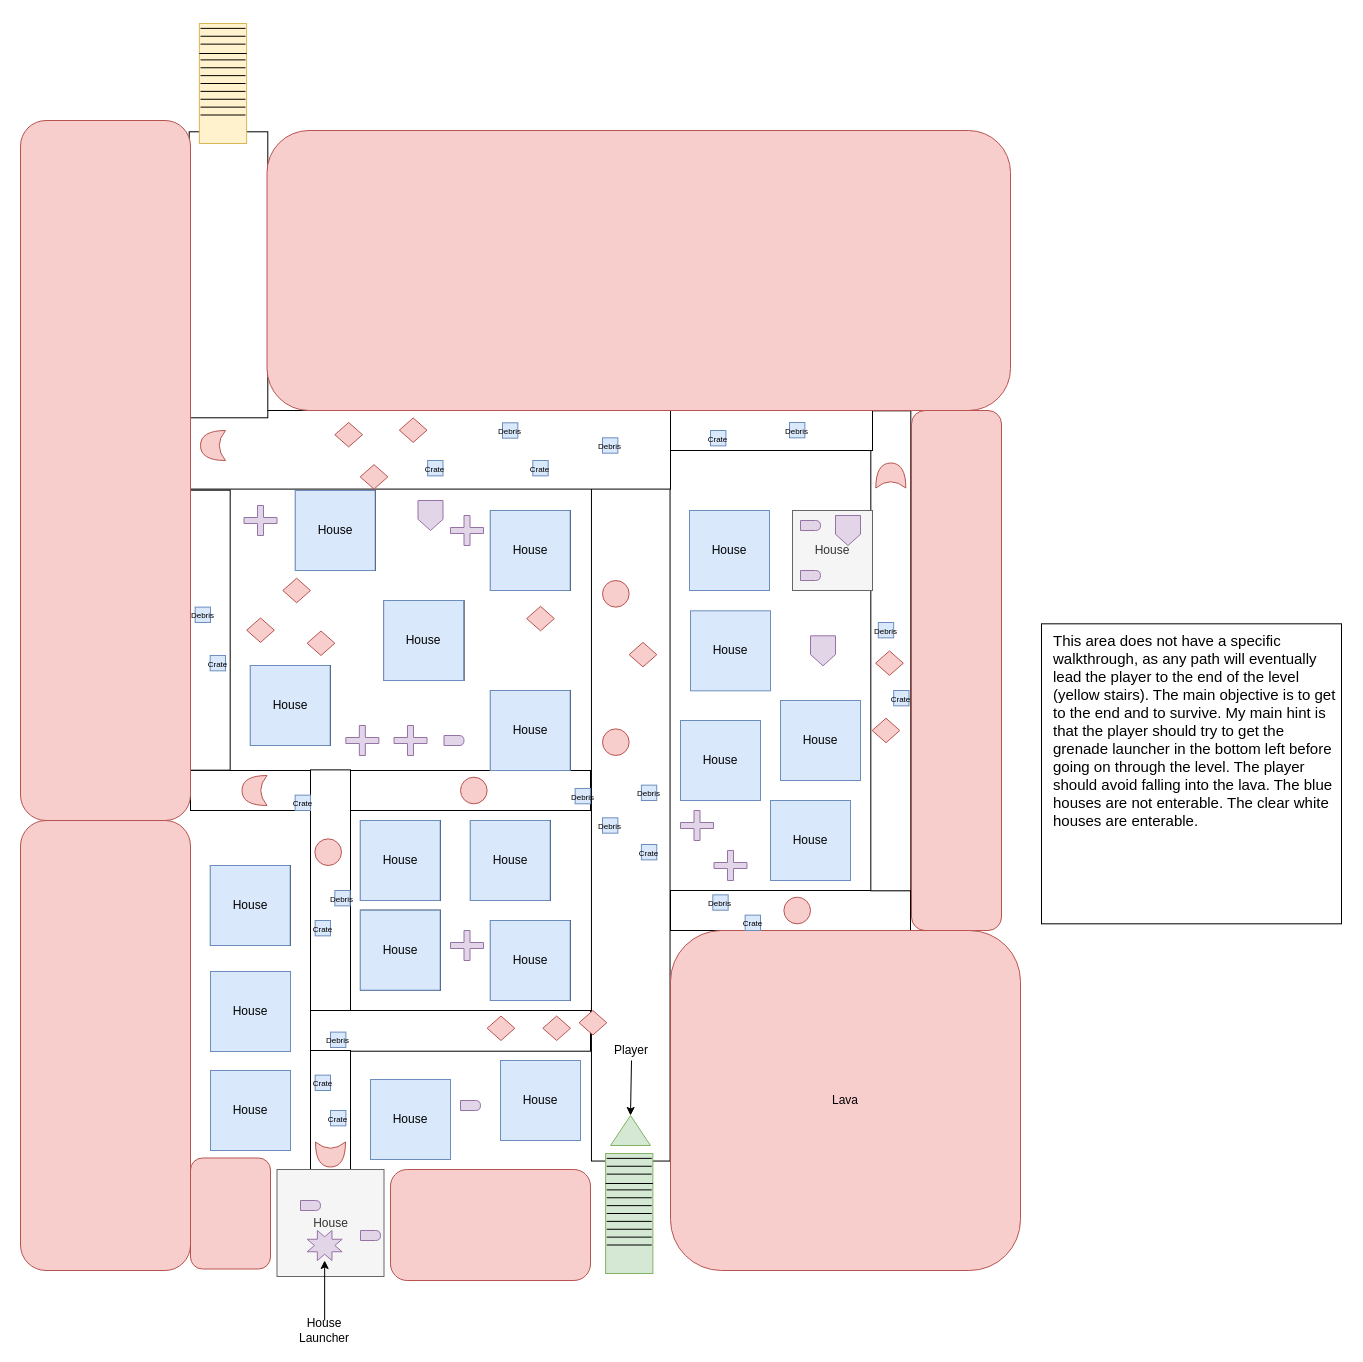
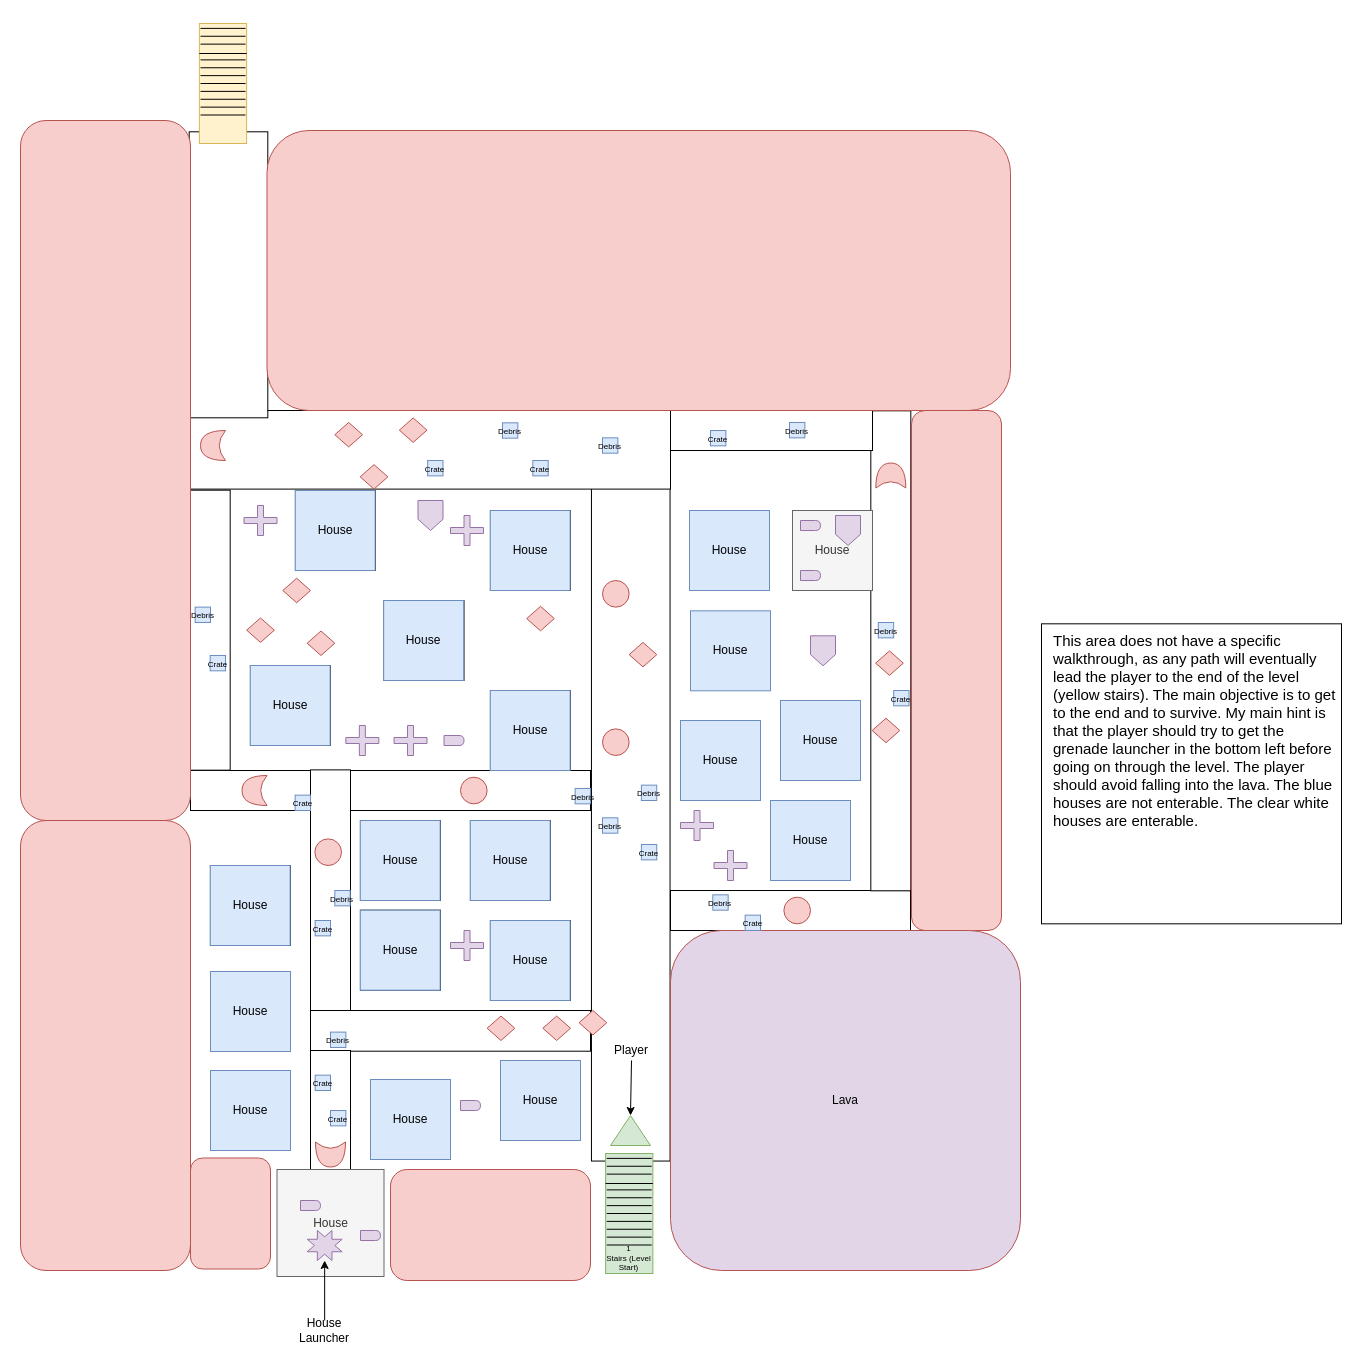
(846, 1101) -> (846, 1101)
none -> (629, 1259)
